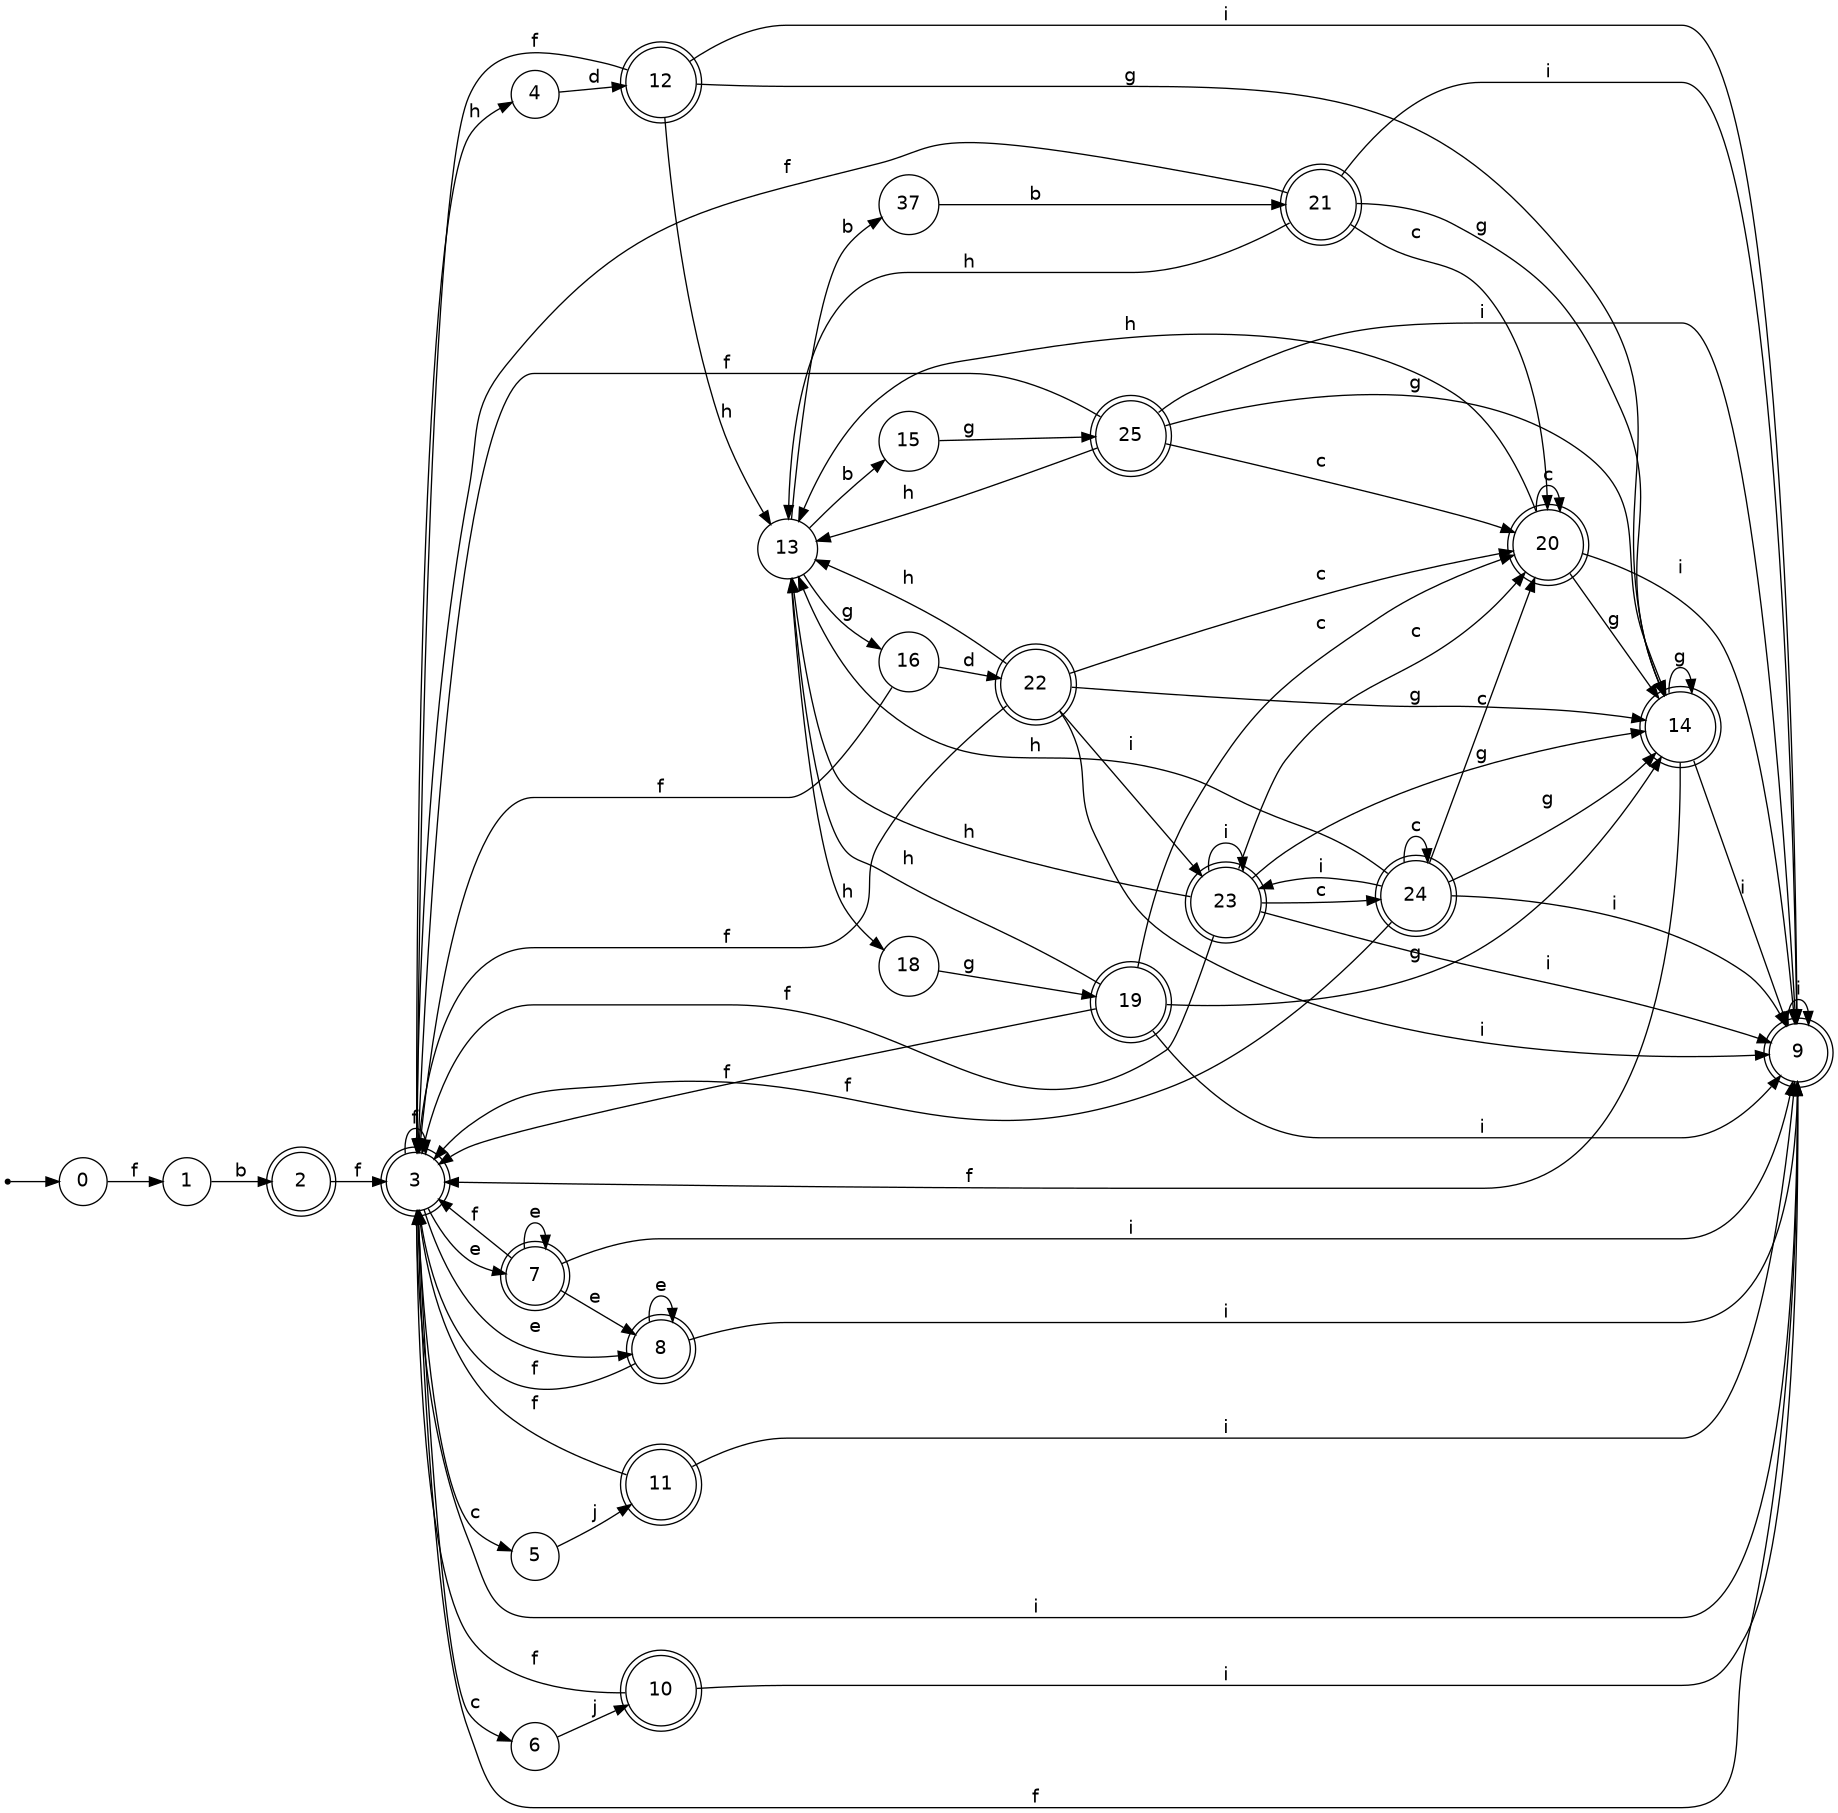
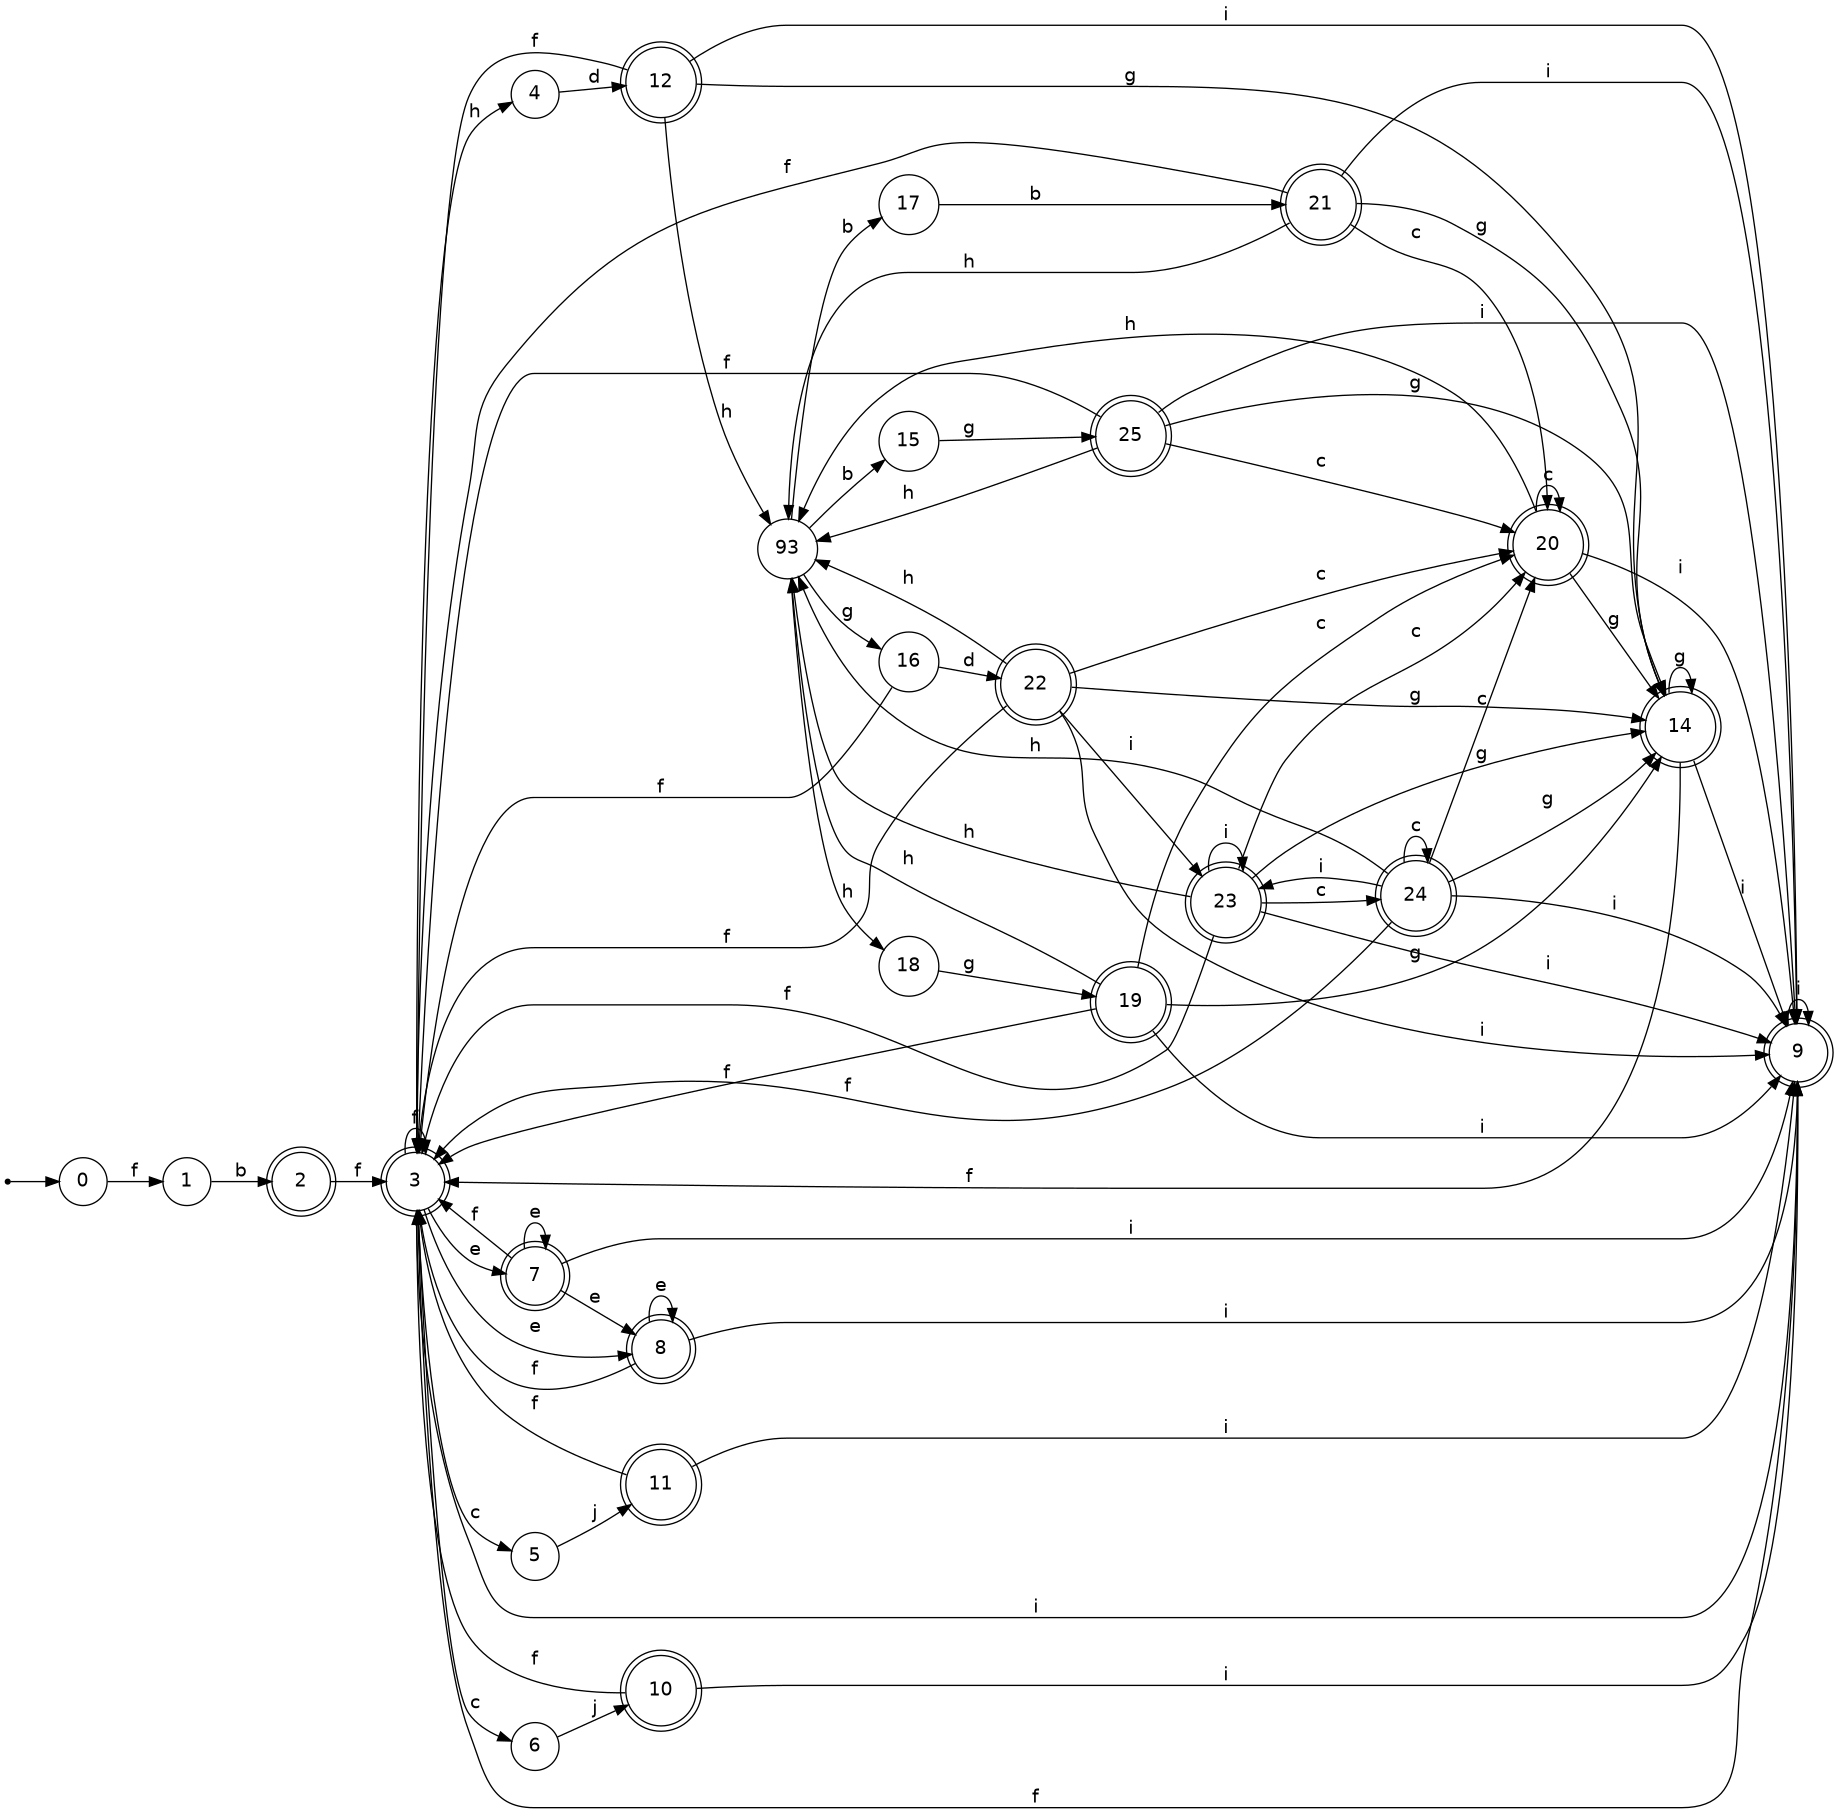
(909, 205) -> (909, 205)
(788, 549) -> (788, 549)
